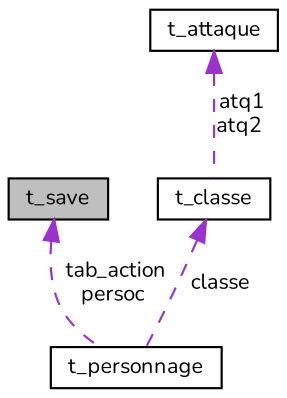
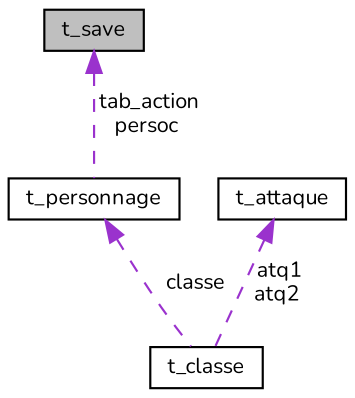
(173, 294) -> (152, 294)
